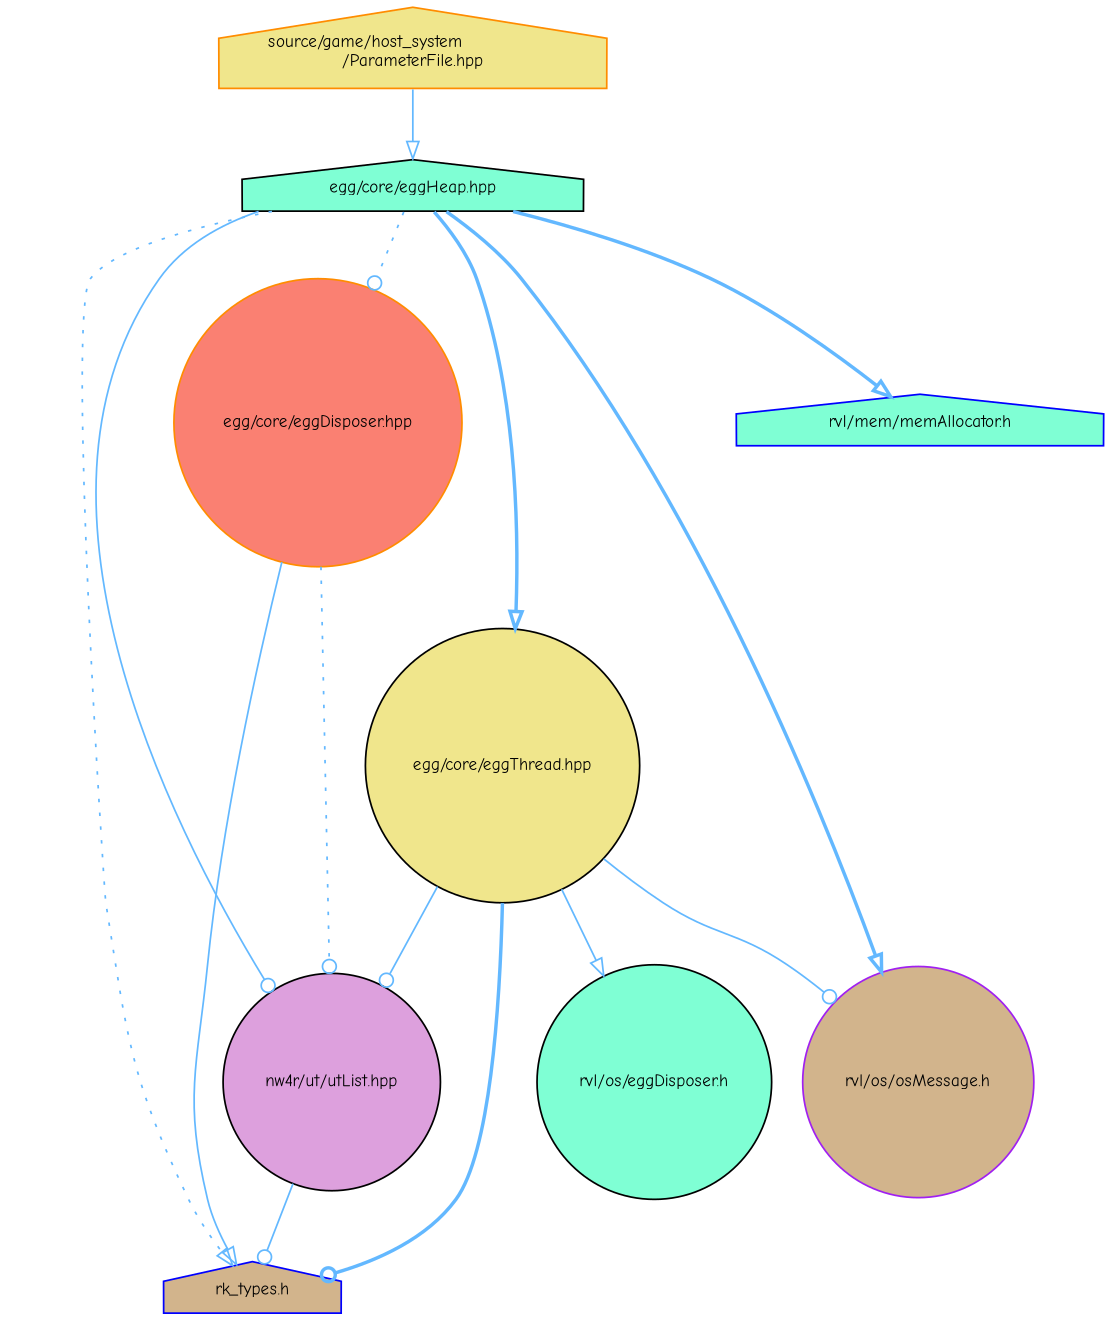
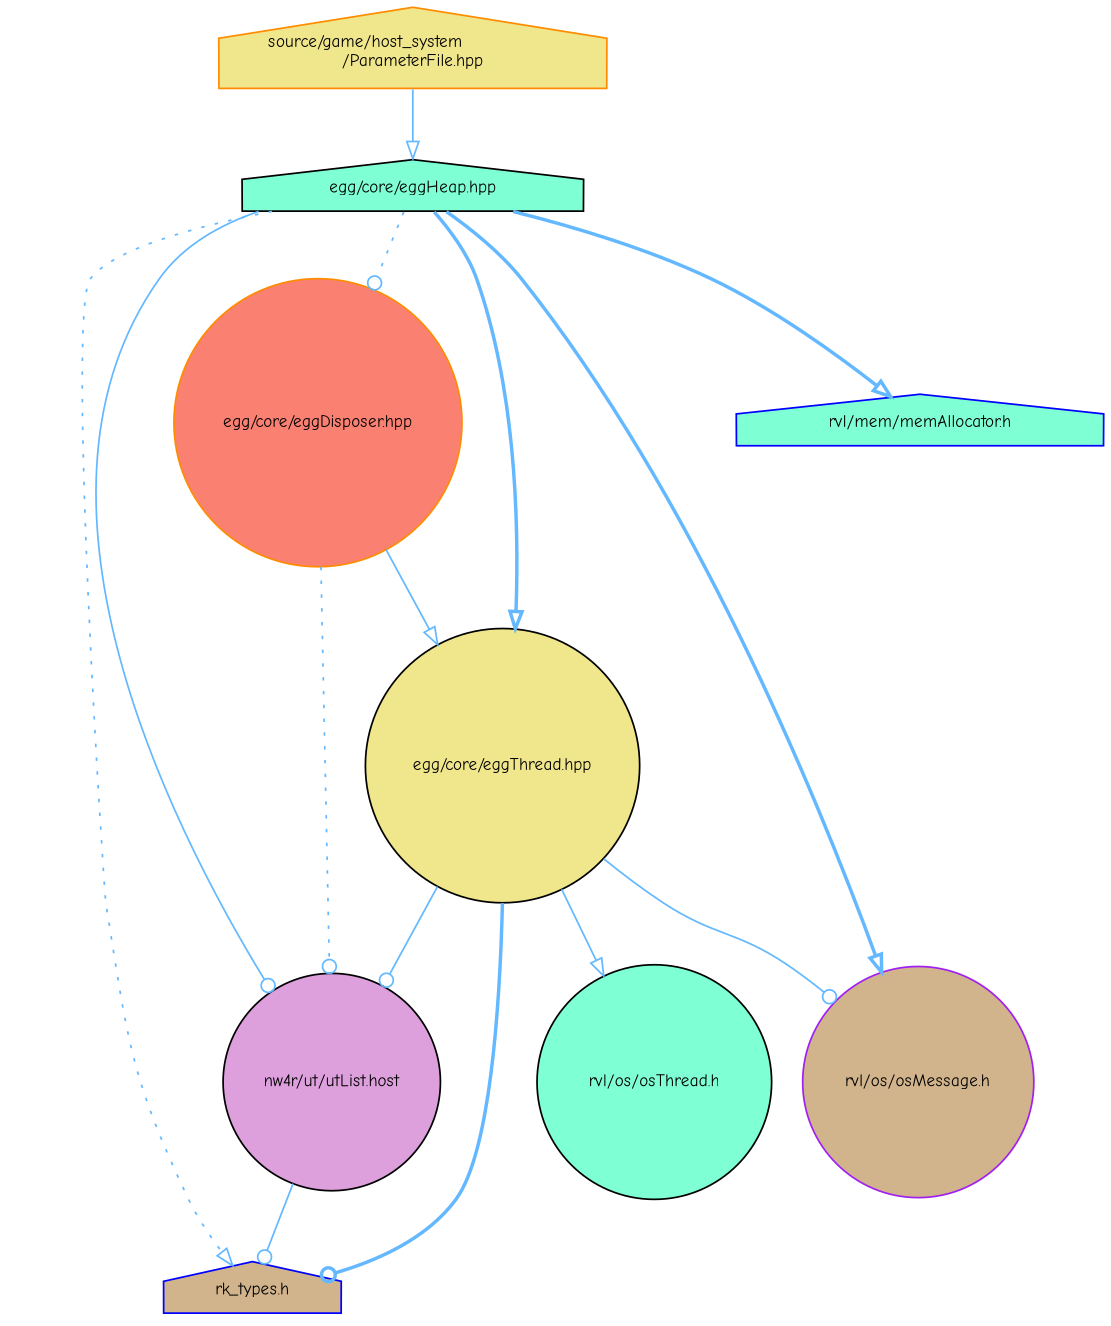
(212, 923) -> (408, 590)
(332, 1082) -> (332, 1082)
(654, 1082) -> (654, 1082)
